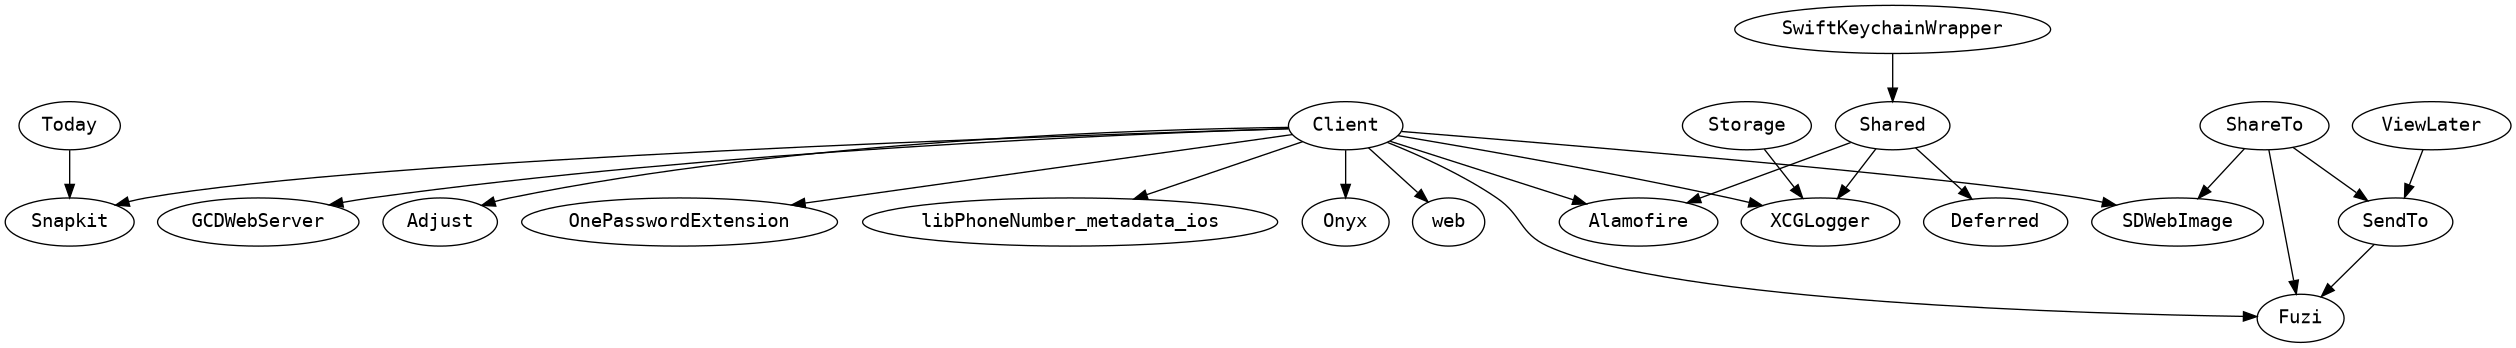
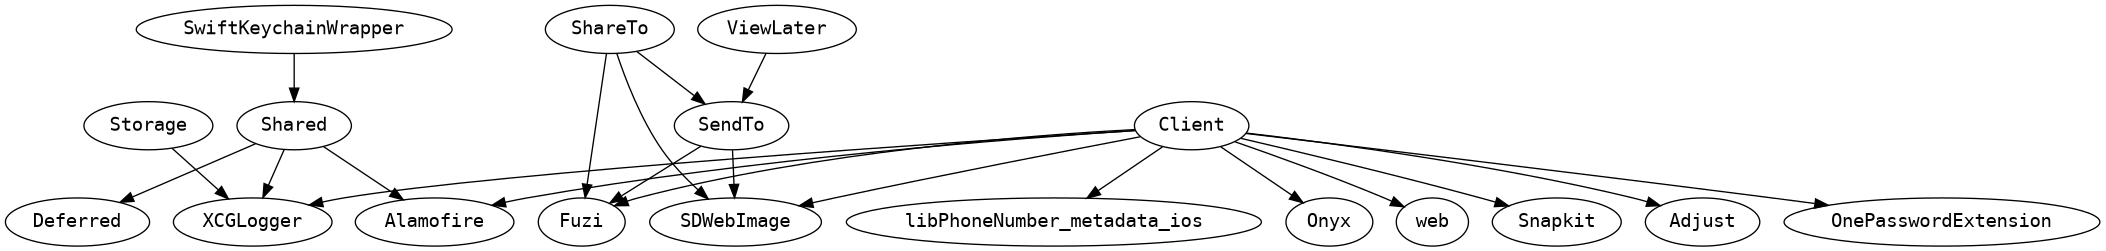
(70, 126) -> none
none -> (733, 167)
(258, 222) -> none
